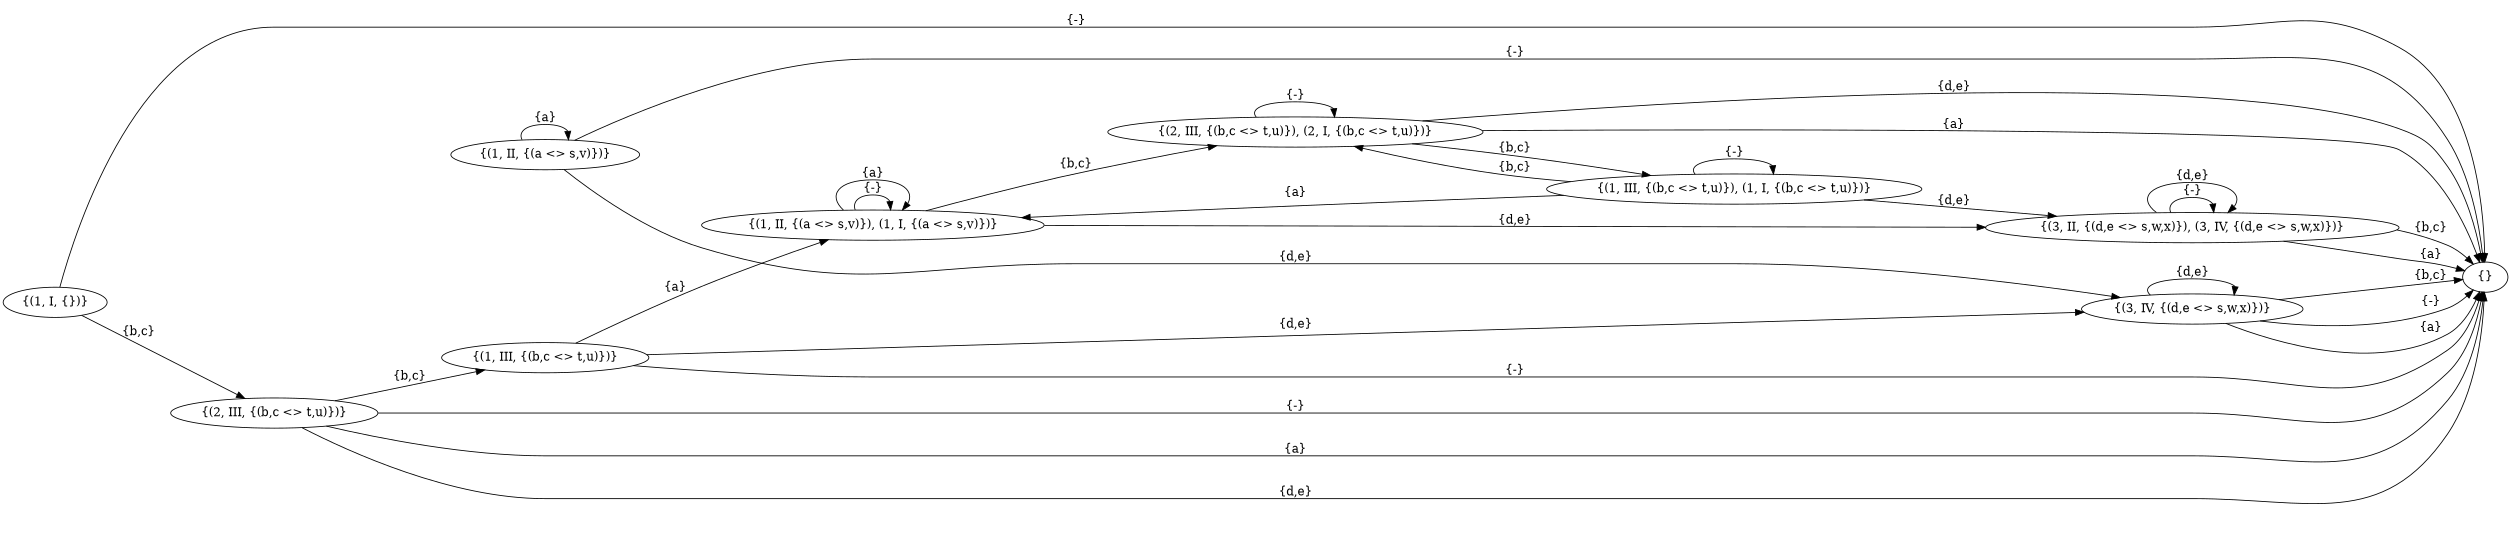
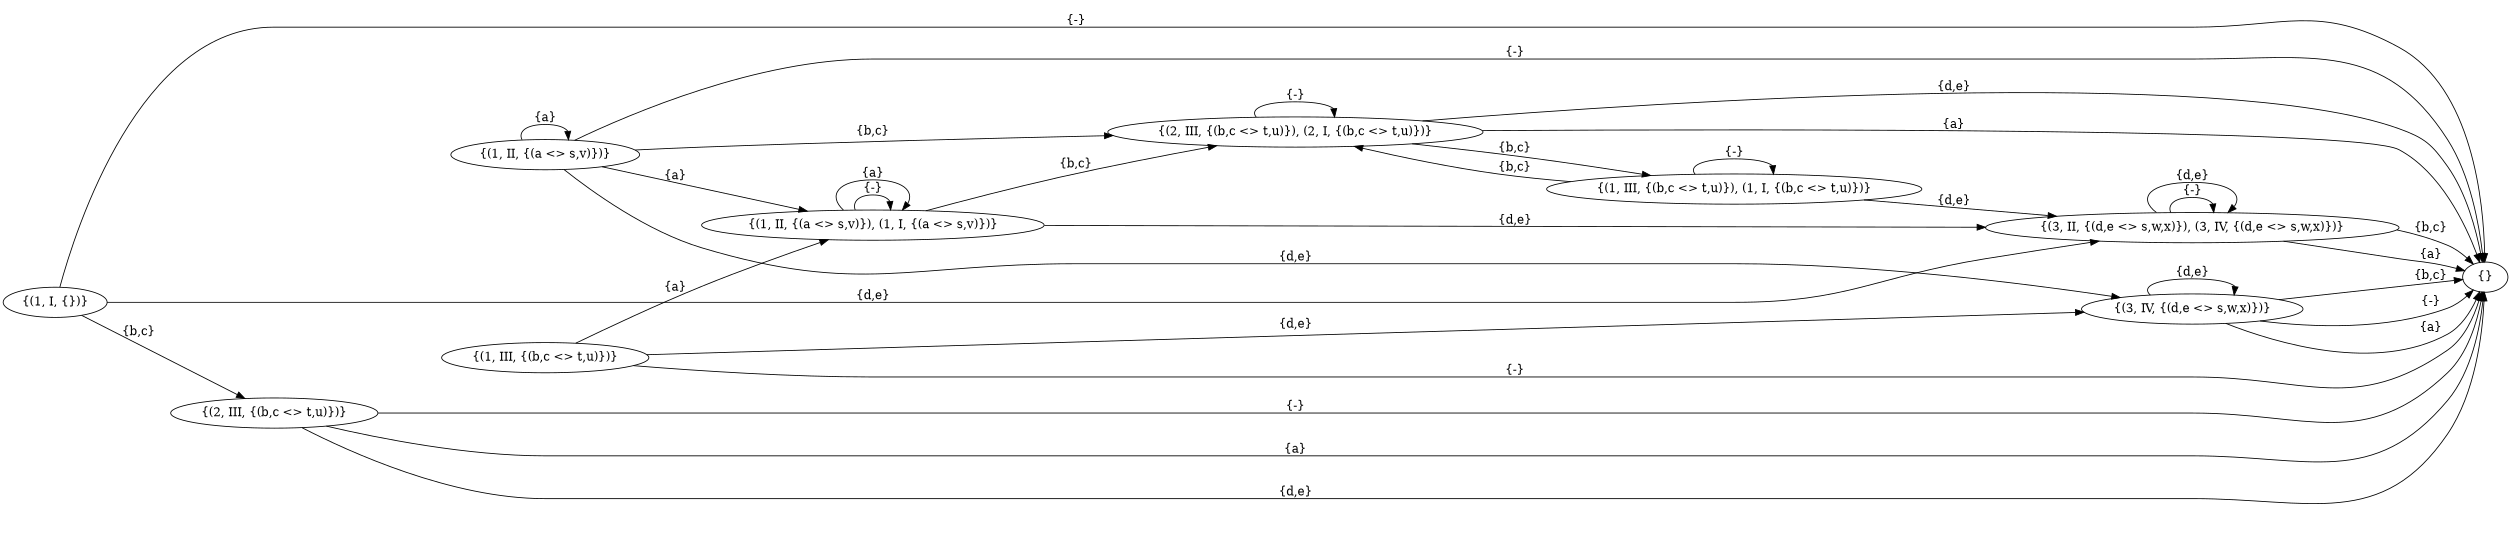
none -> (870, 142)
(1297, 206) -> (701, 188)
none -> (1102, 302)
(406, 386) -> none
